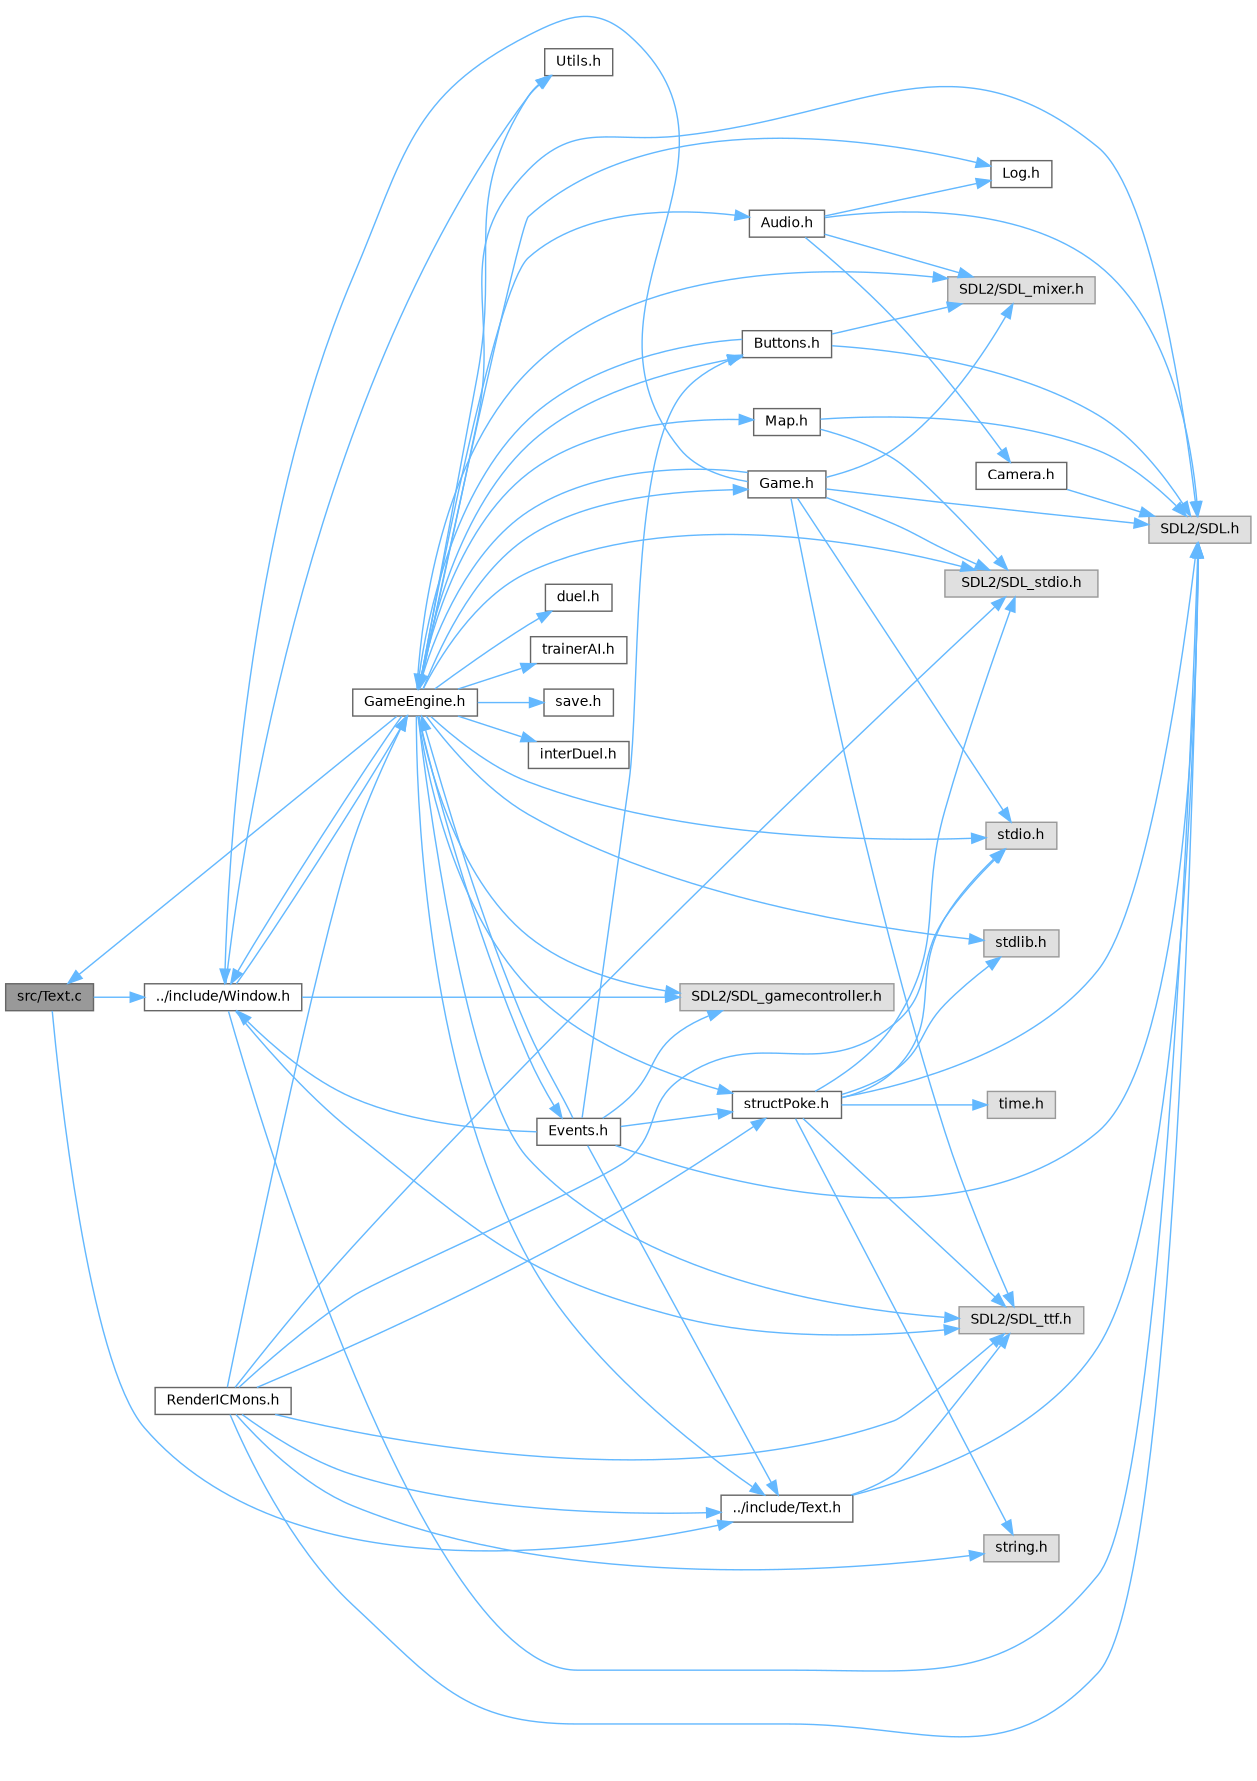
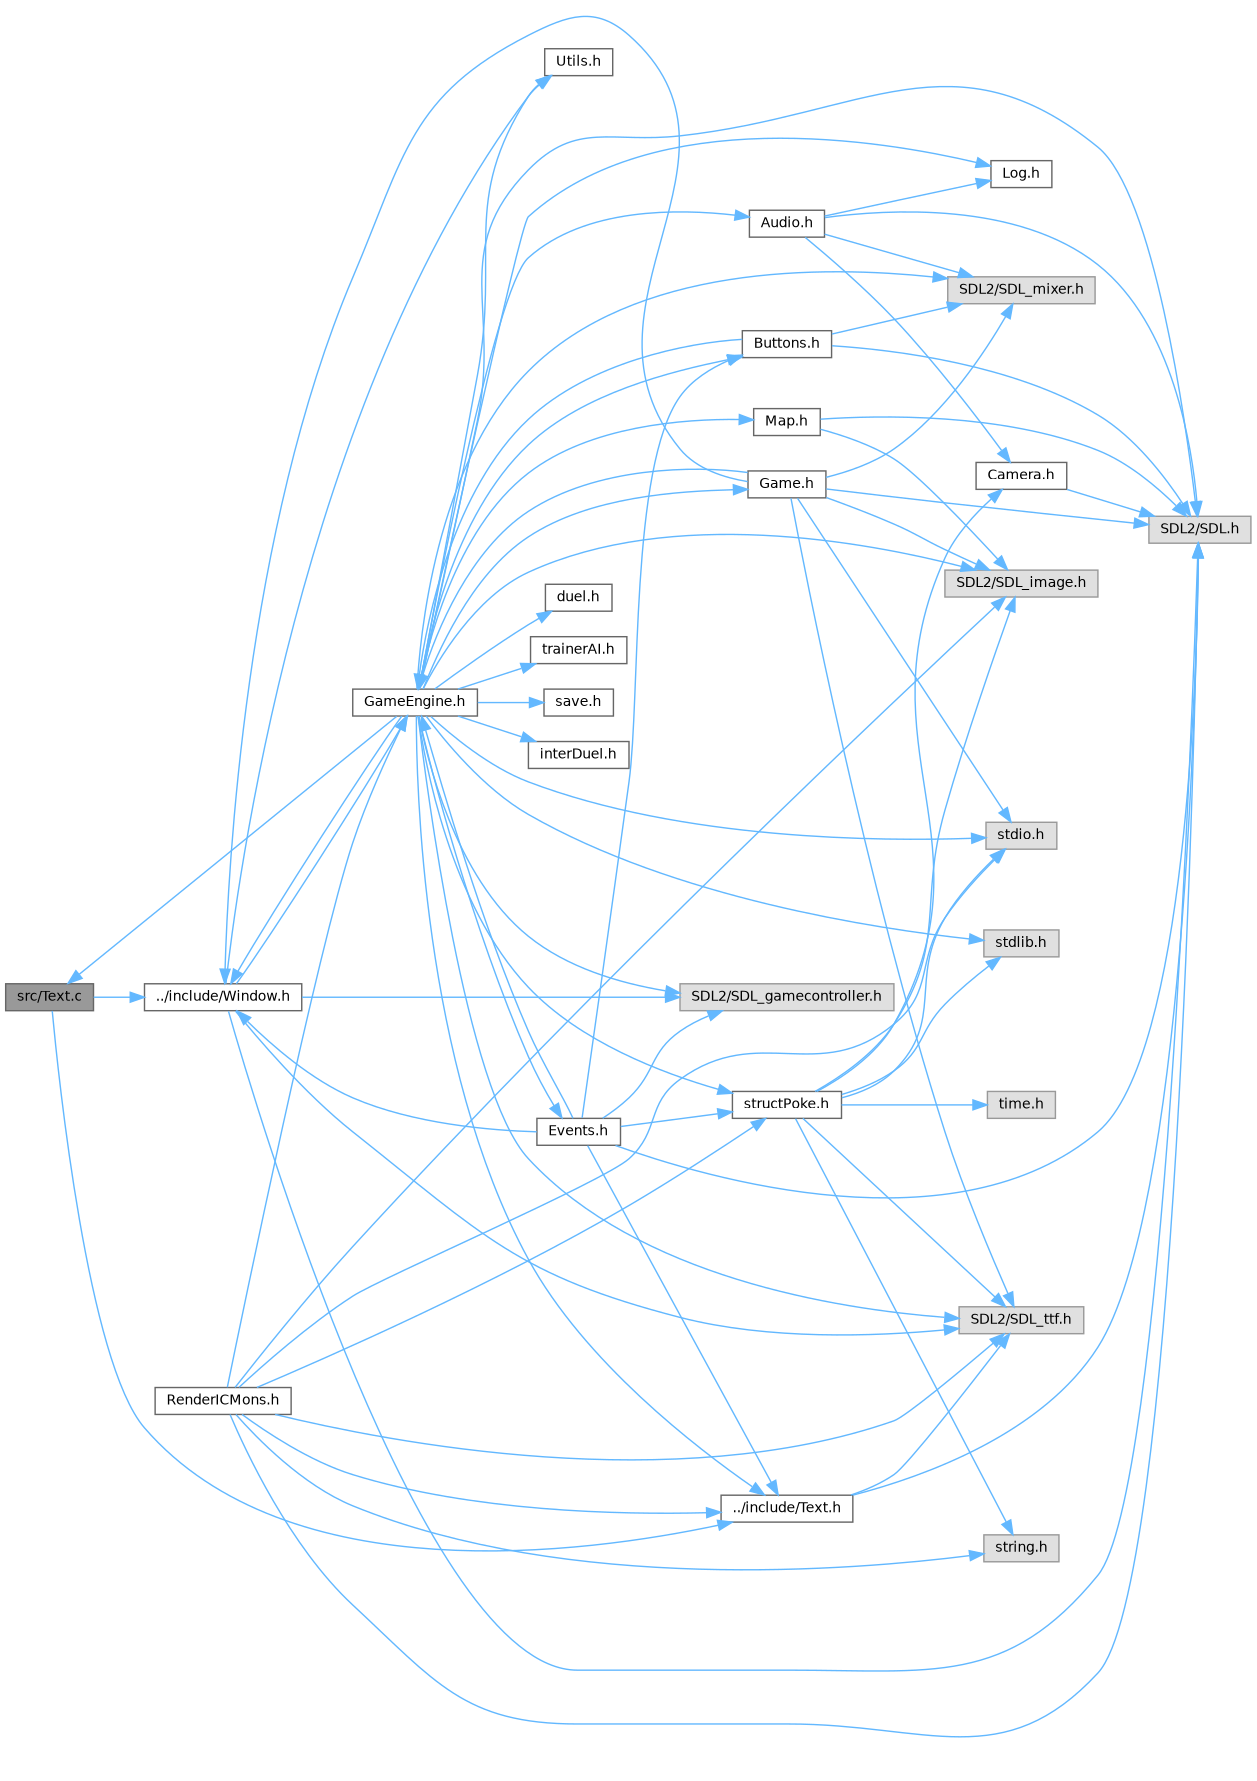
(1021, 584) -> (1021, 584)
(1127, 910) -> (927, 806)
